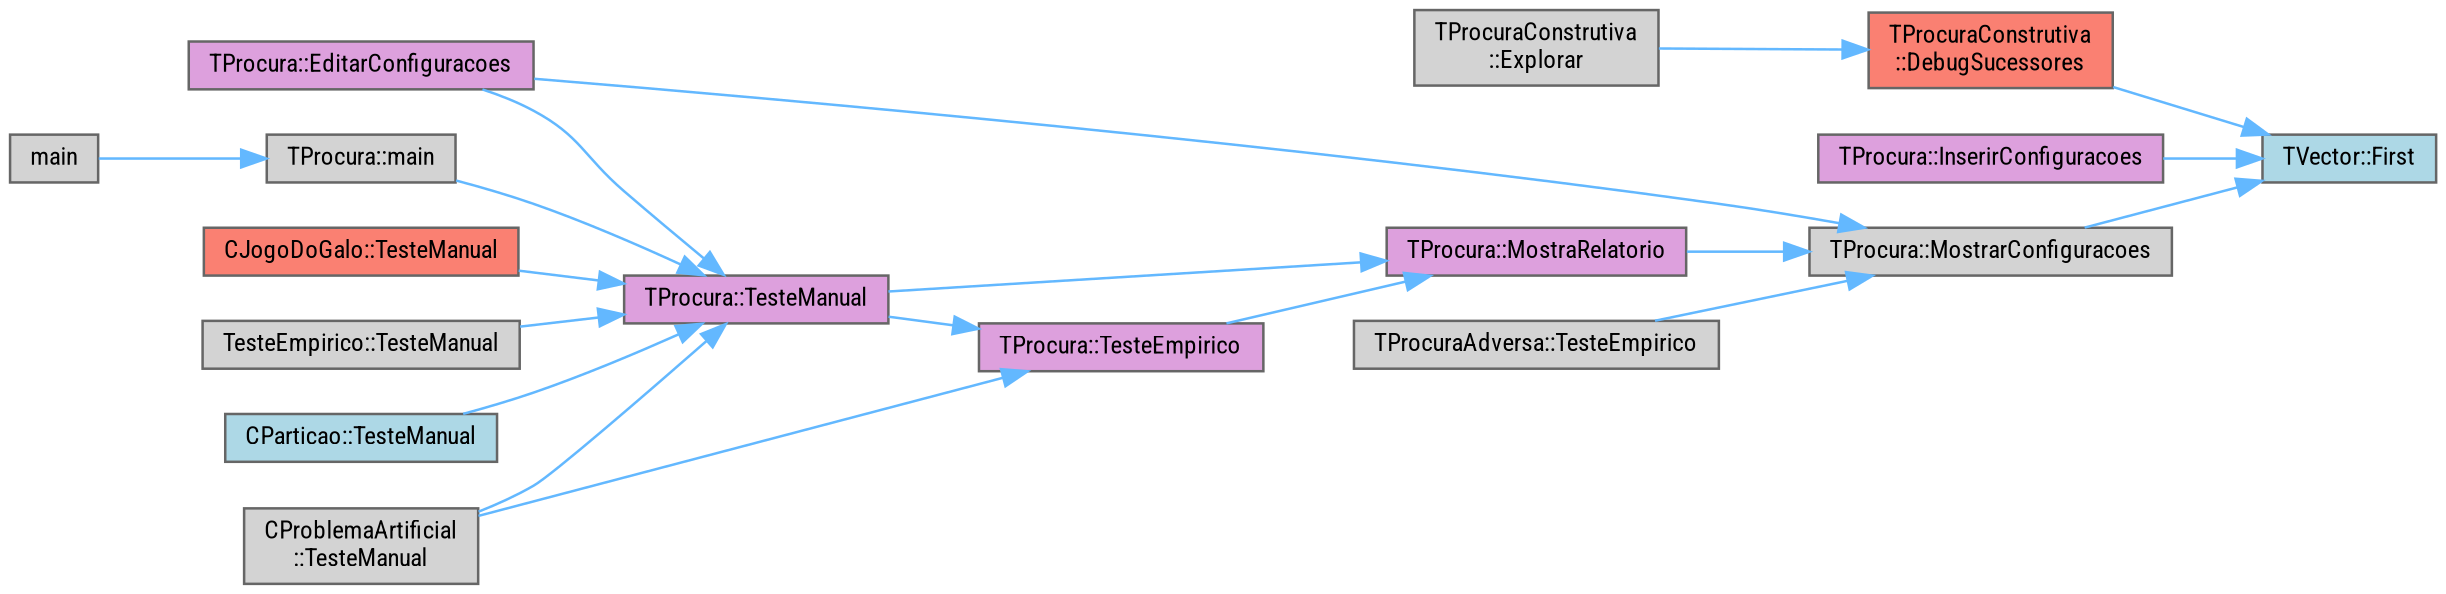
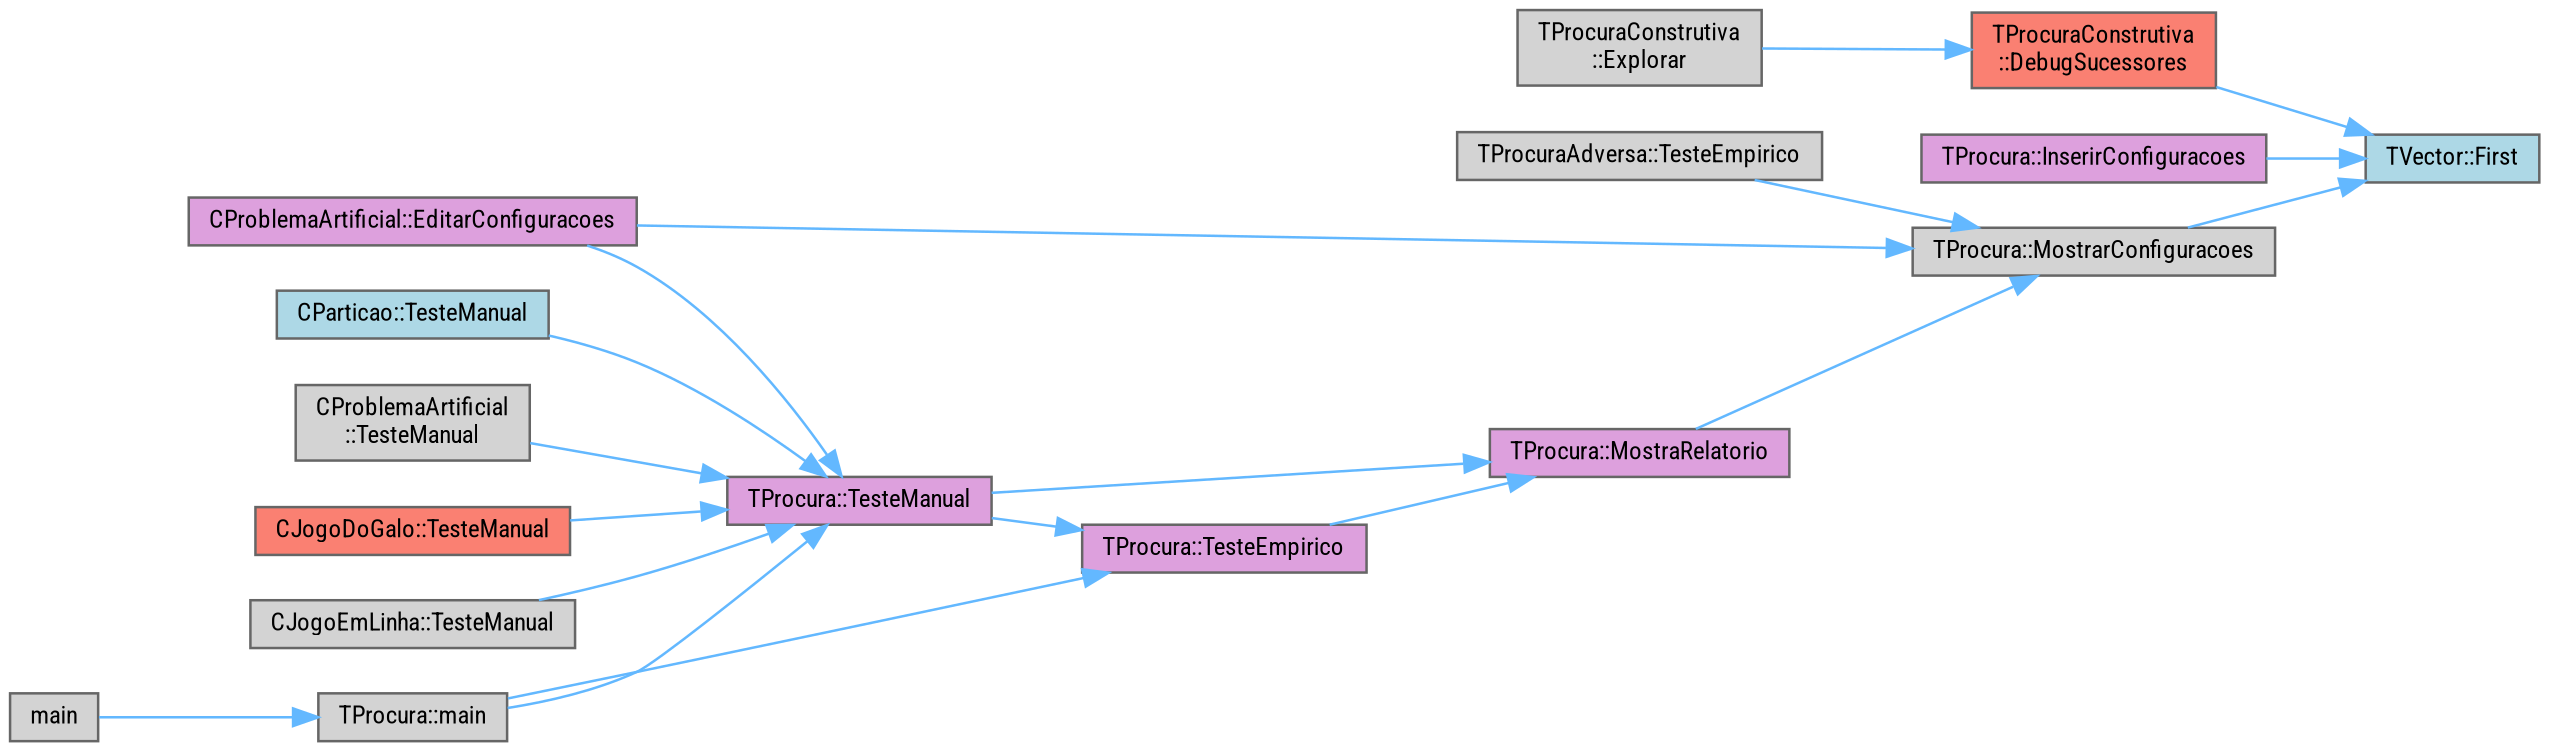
(361, 65) -> (413, 221)
(361, 345) -> (413, 624)
(741, 447) -> (796, 639)
